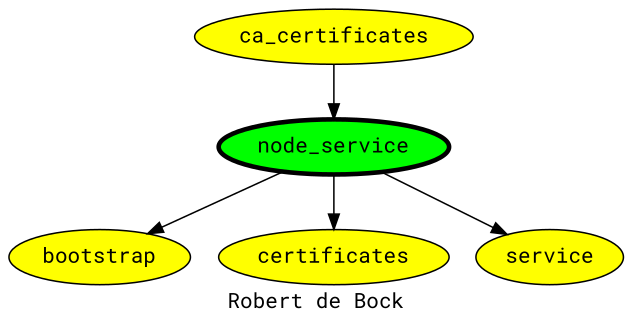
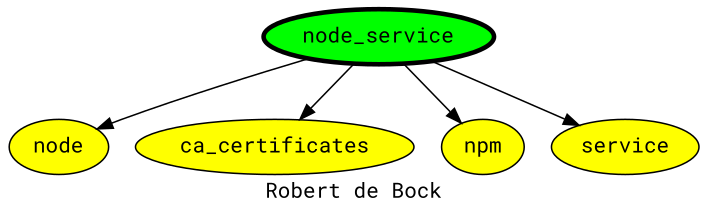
(334, 84) -> (333, 86)
(100, 257) -> (59, 147)
(334, 257) -> (483, 147)
